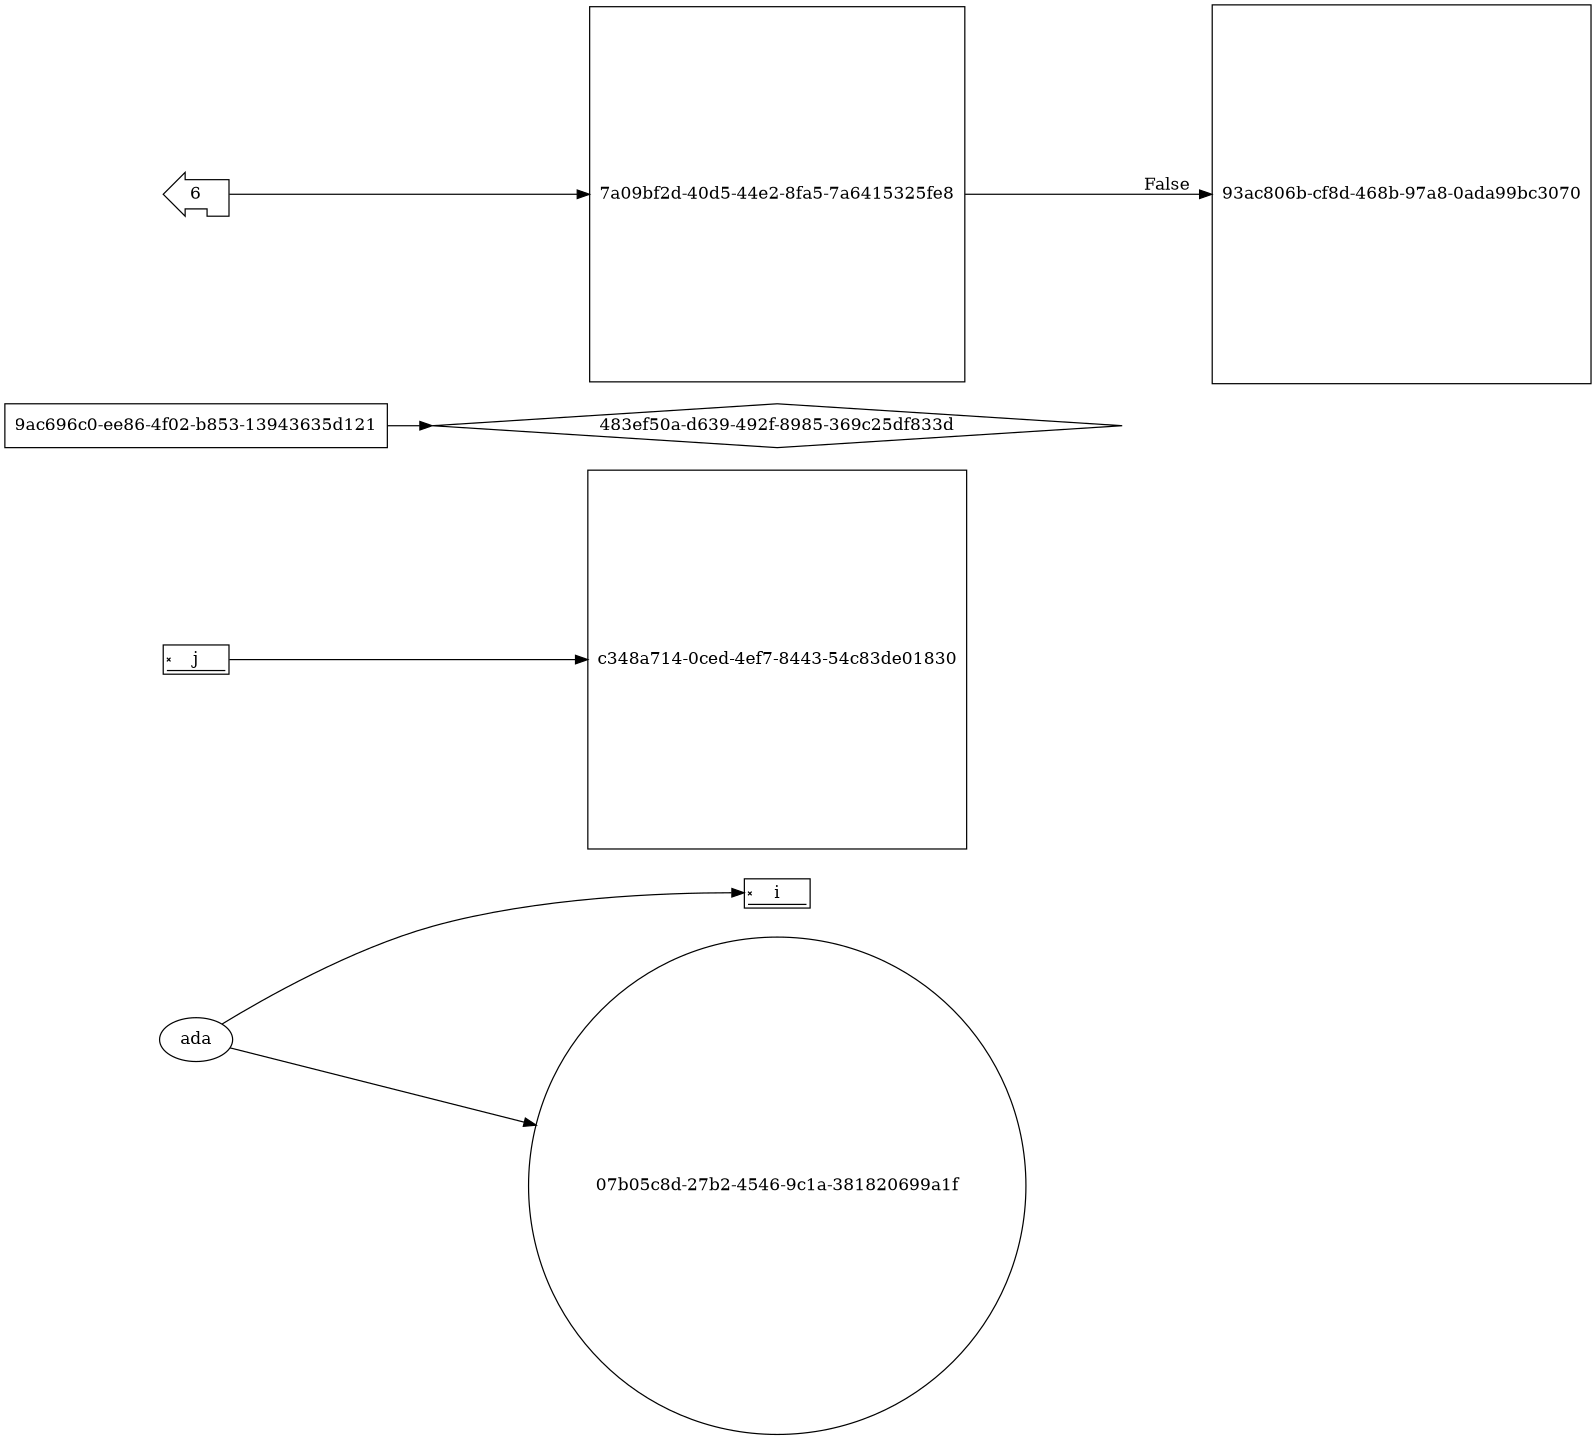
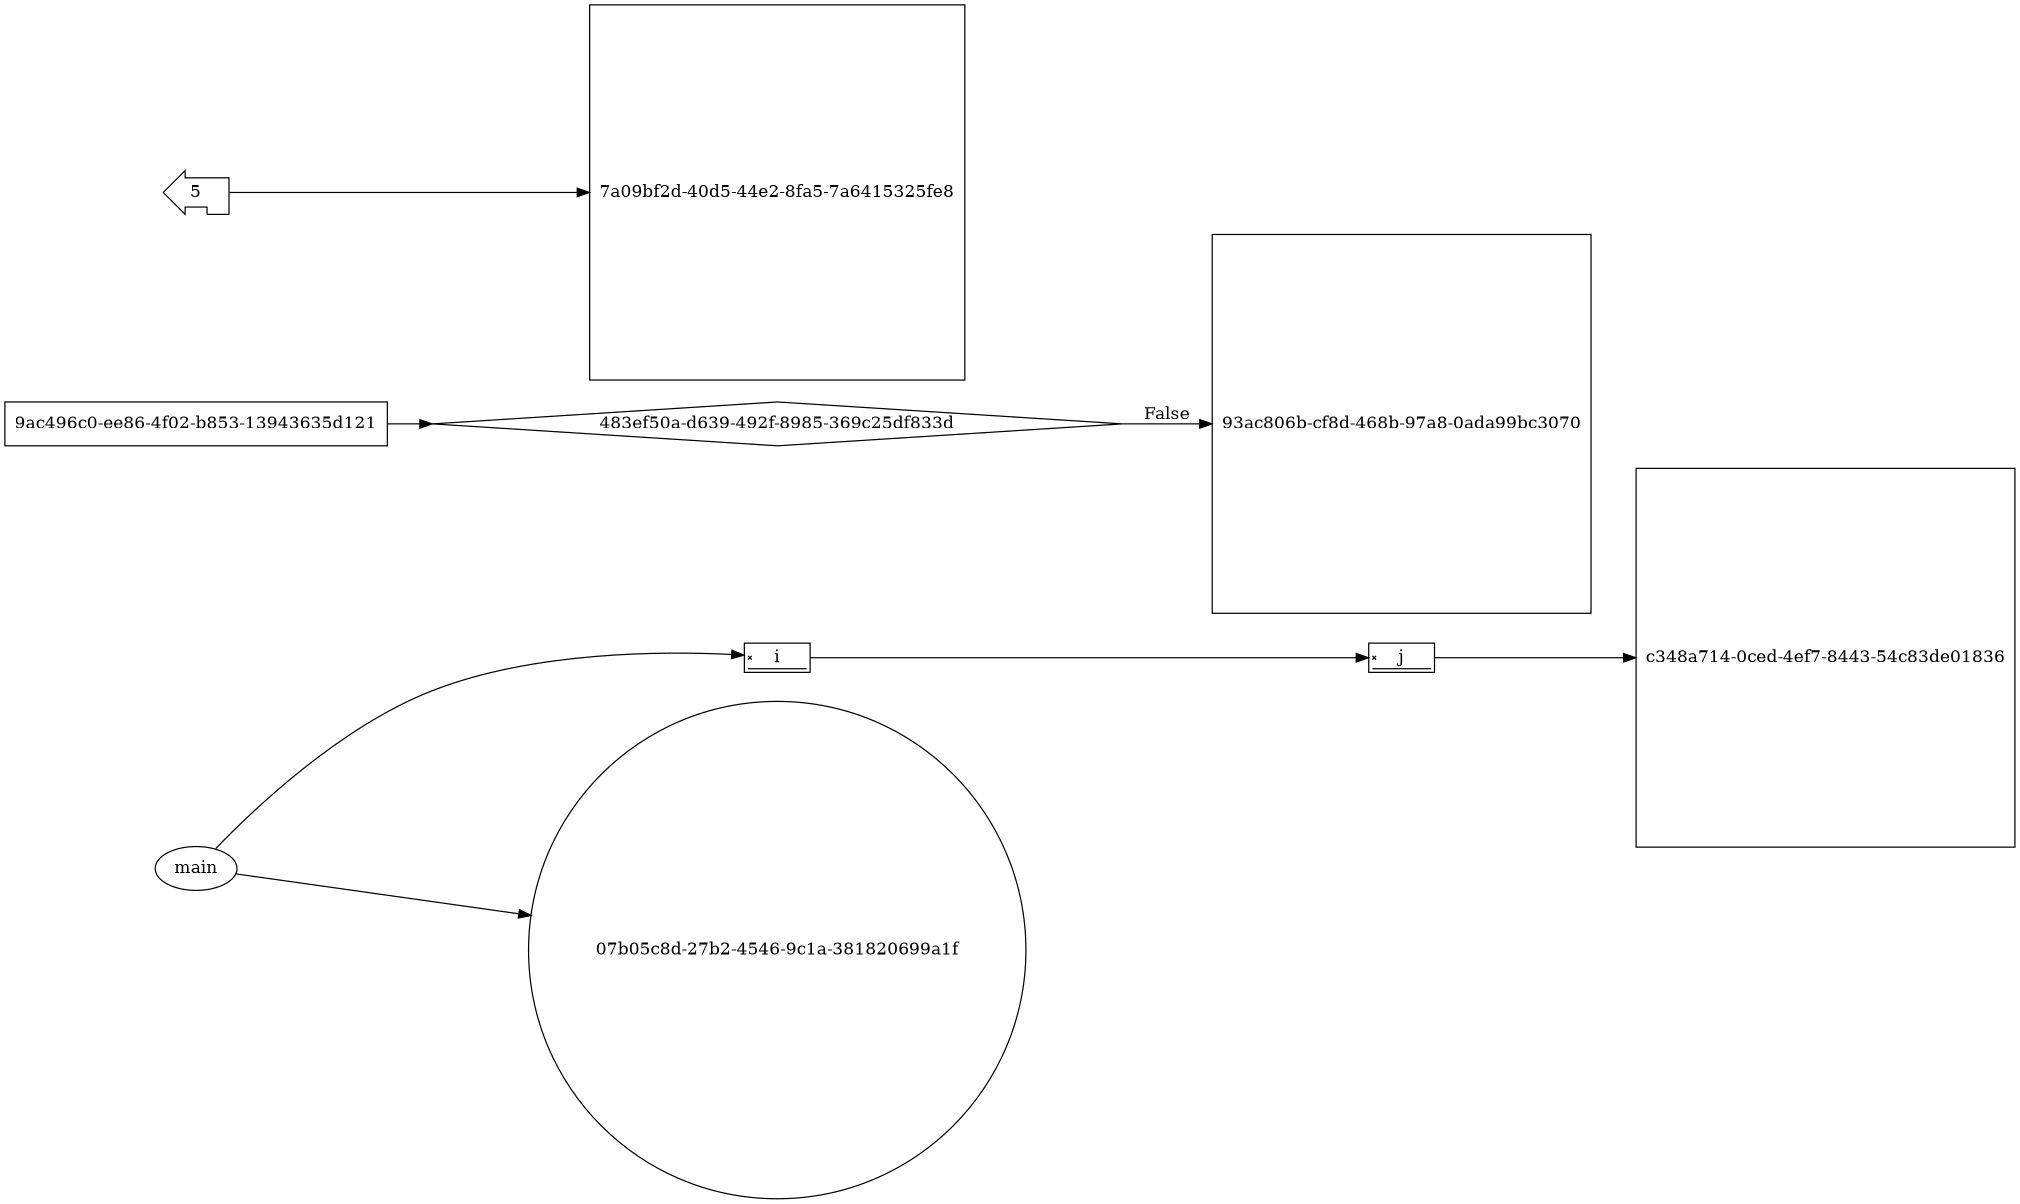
(196, 194) -> (196, 192)
(1082, 194) -> (1161, 424)
(196, 426) -> (196, 424)
none -> (1083, 658)
(777, 660) -> (1825, 658)
(196, 1040) -> (196, 868)
